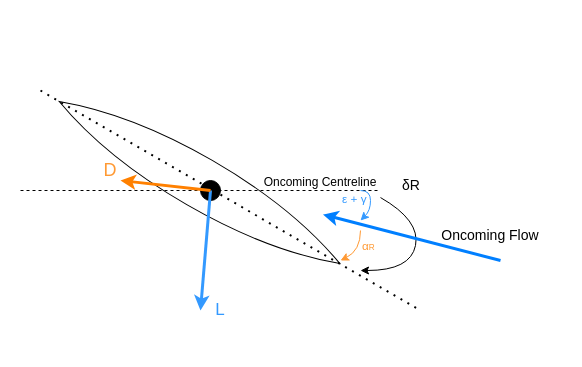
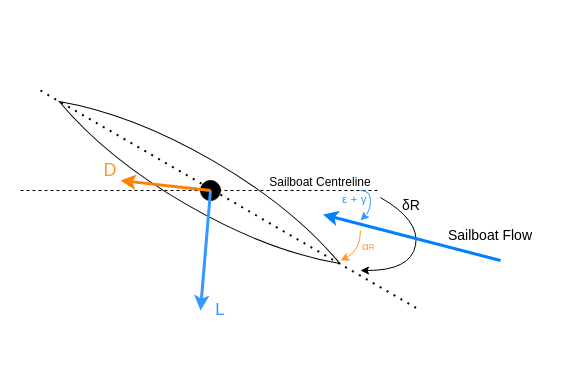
(321, 183) -> (321, 183)
(411, 186) -> (411, 206)
(491, 236) -> (491, 236)
